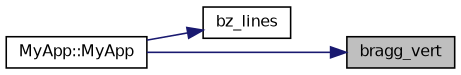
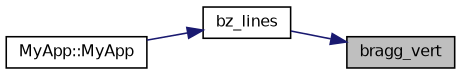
(239, 52) -> (311, 35)
